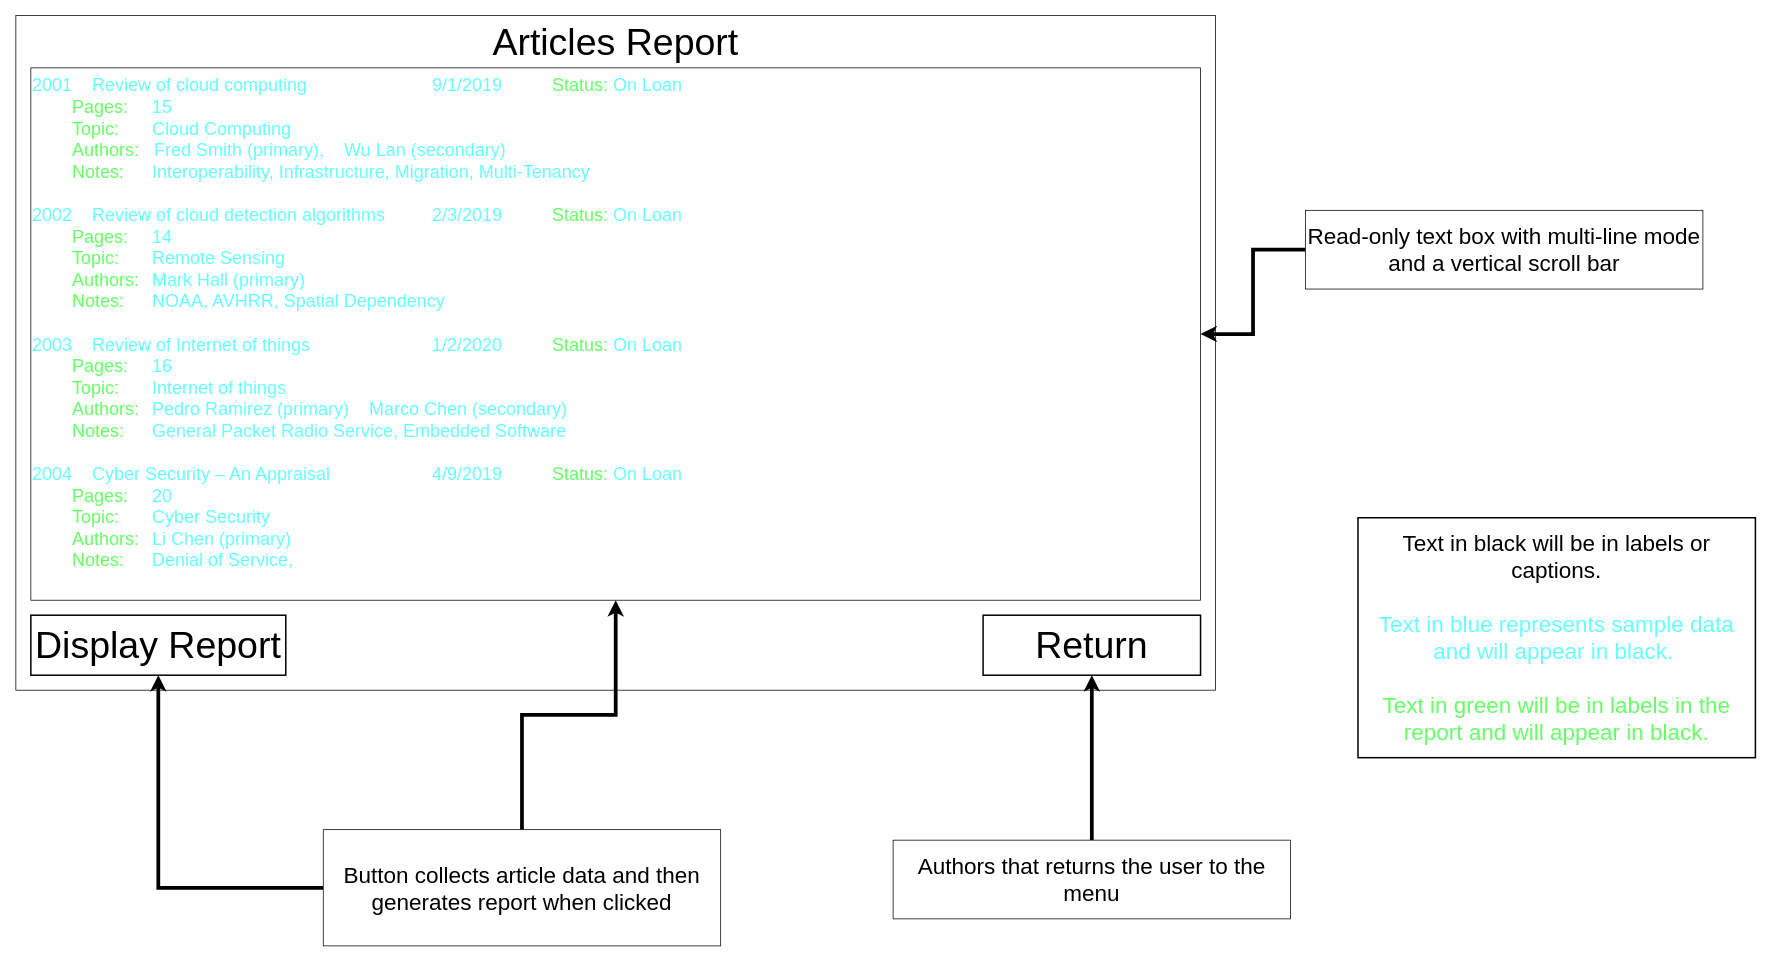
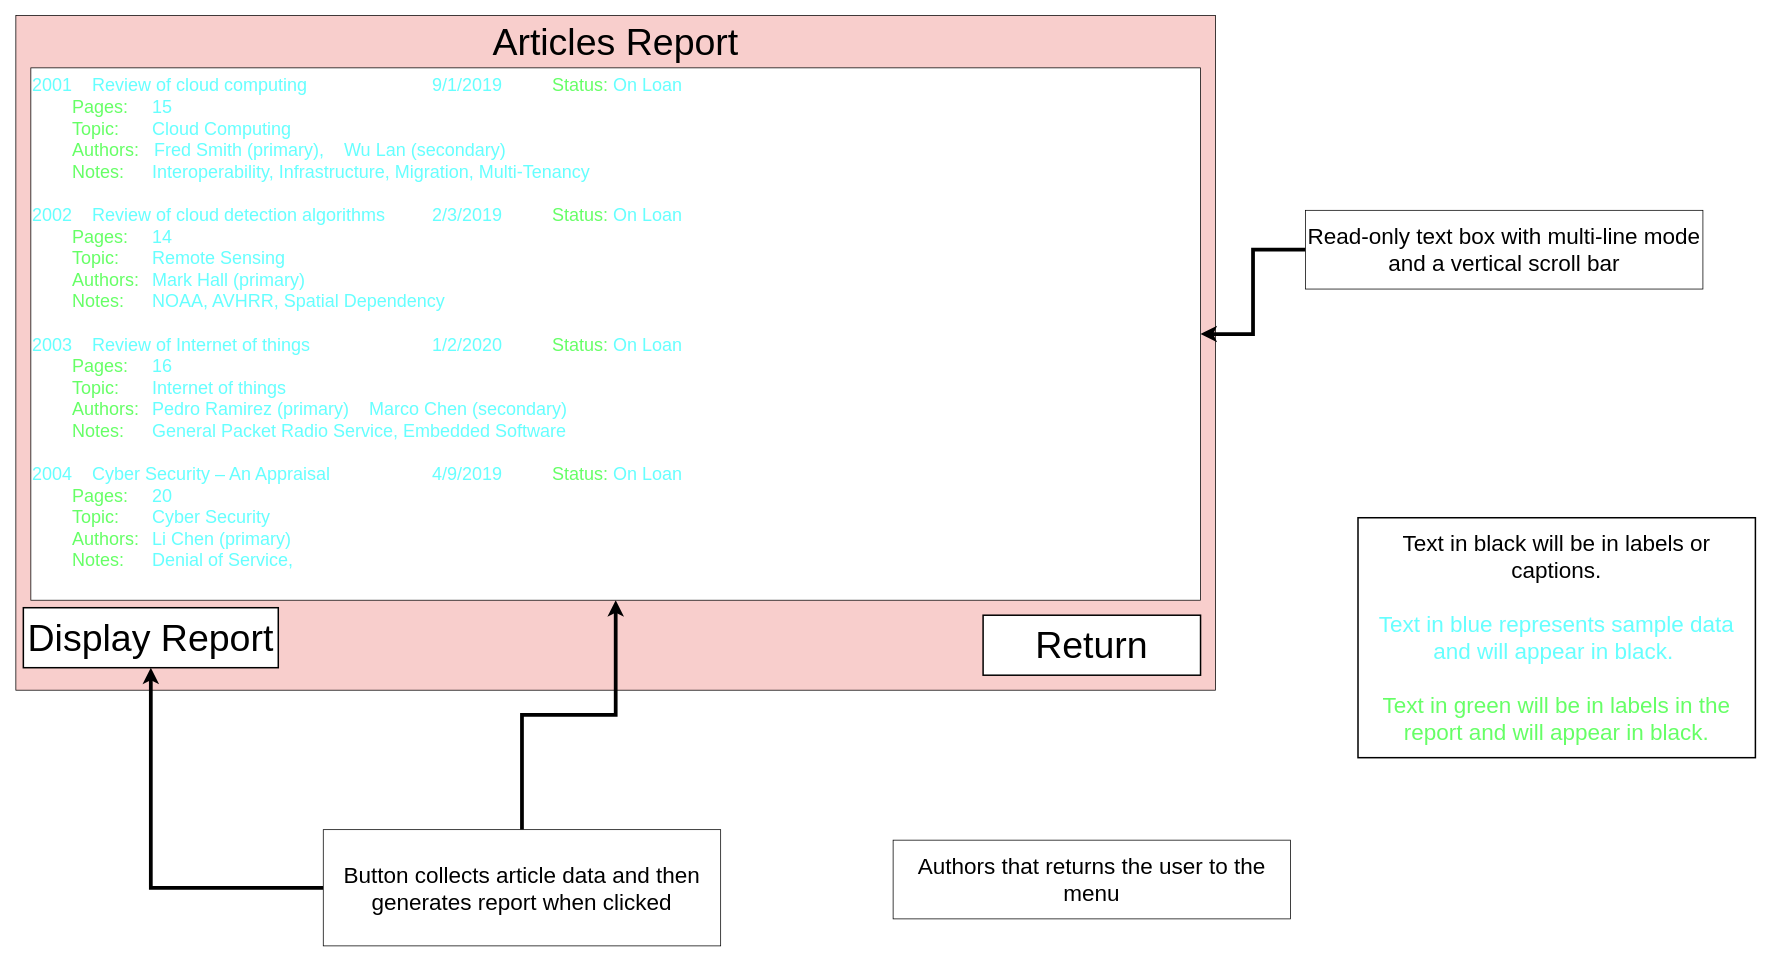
(615, 43) -> (615, 43)
(158, 645) -> (150, 638)
(1092, 763) -> none
